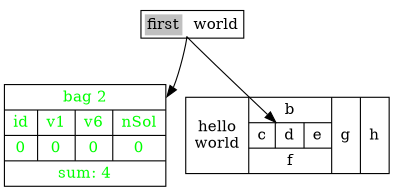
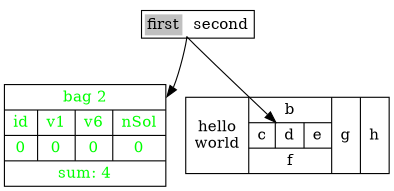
(216, 24) -> (221, 24)
